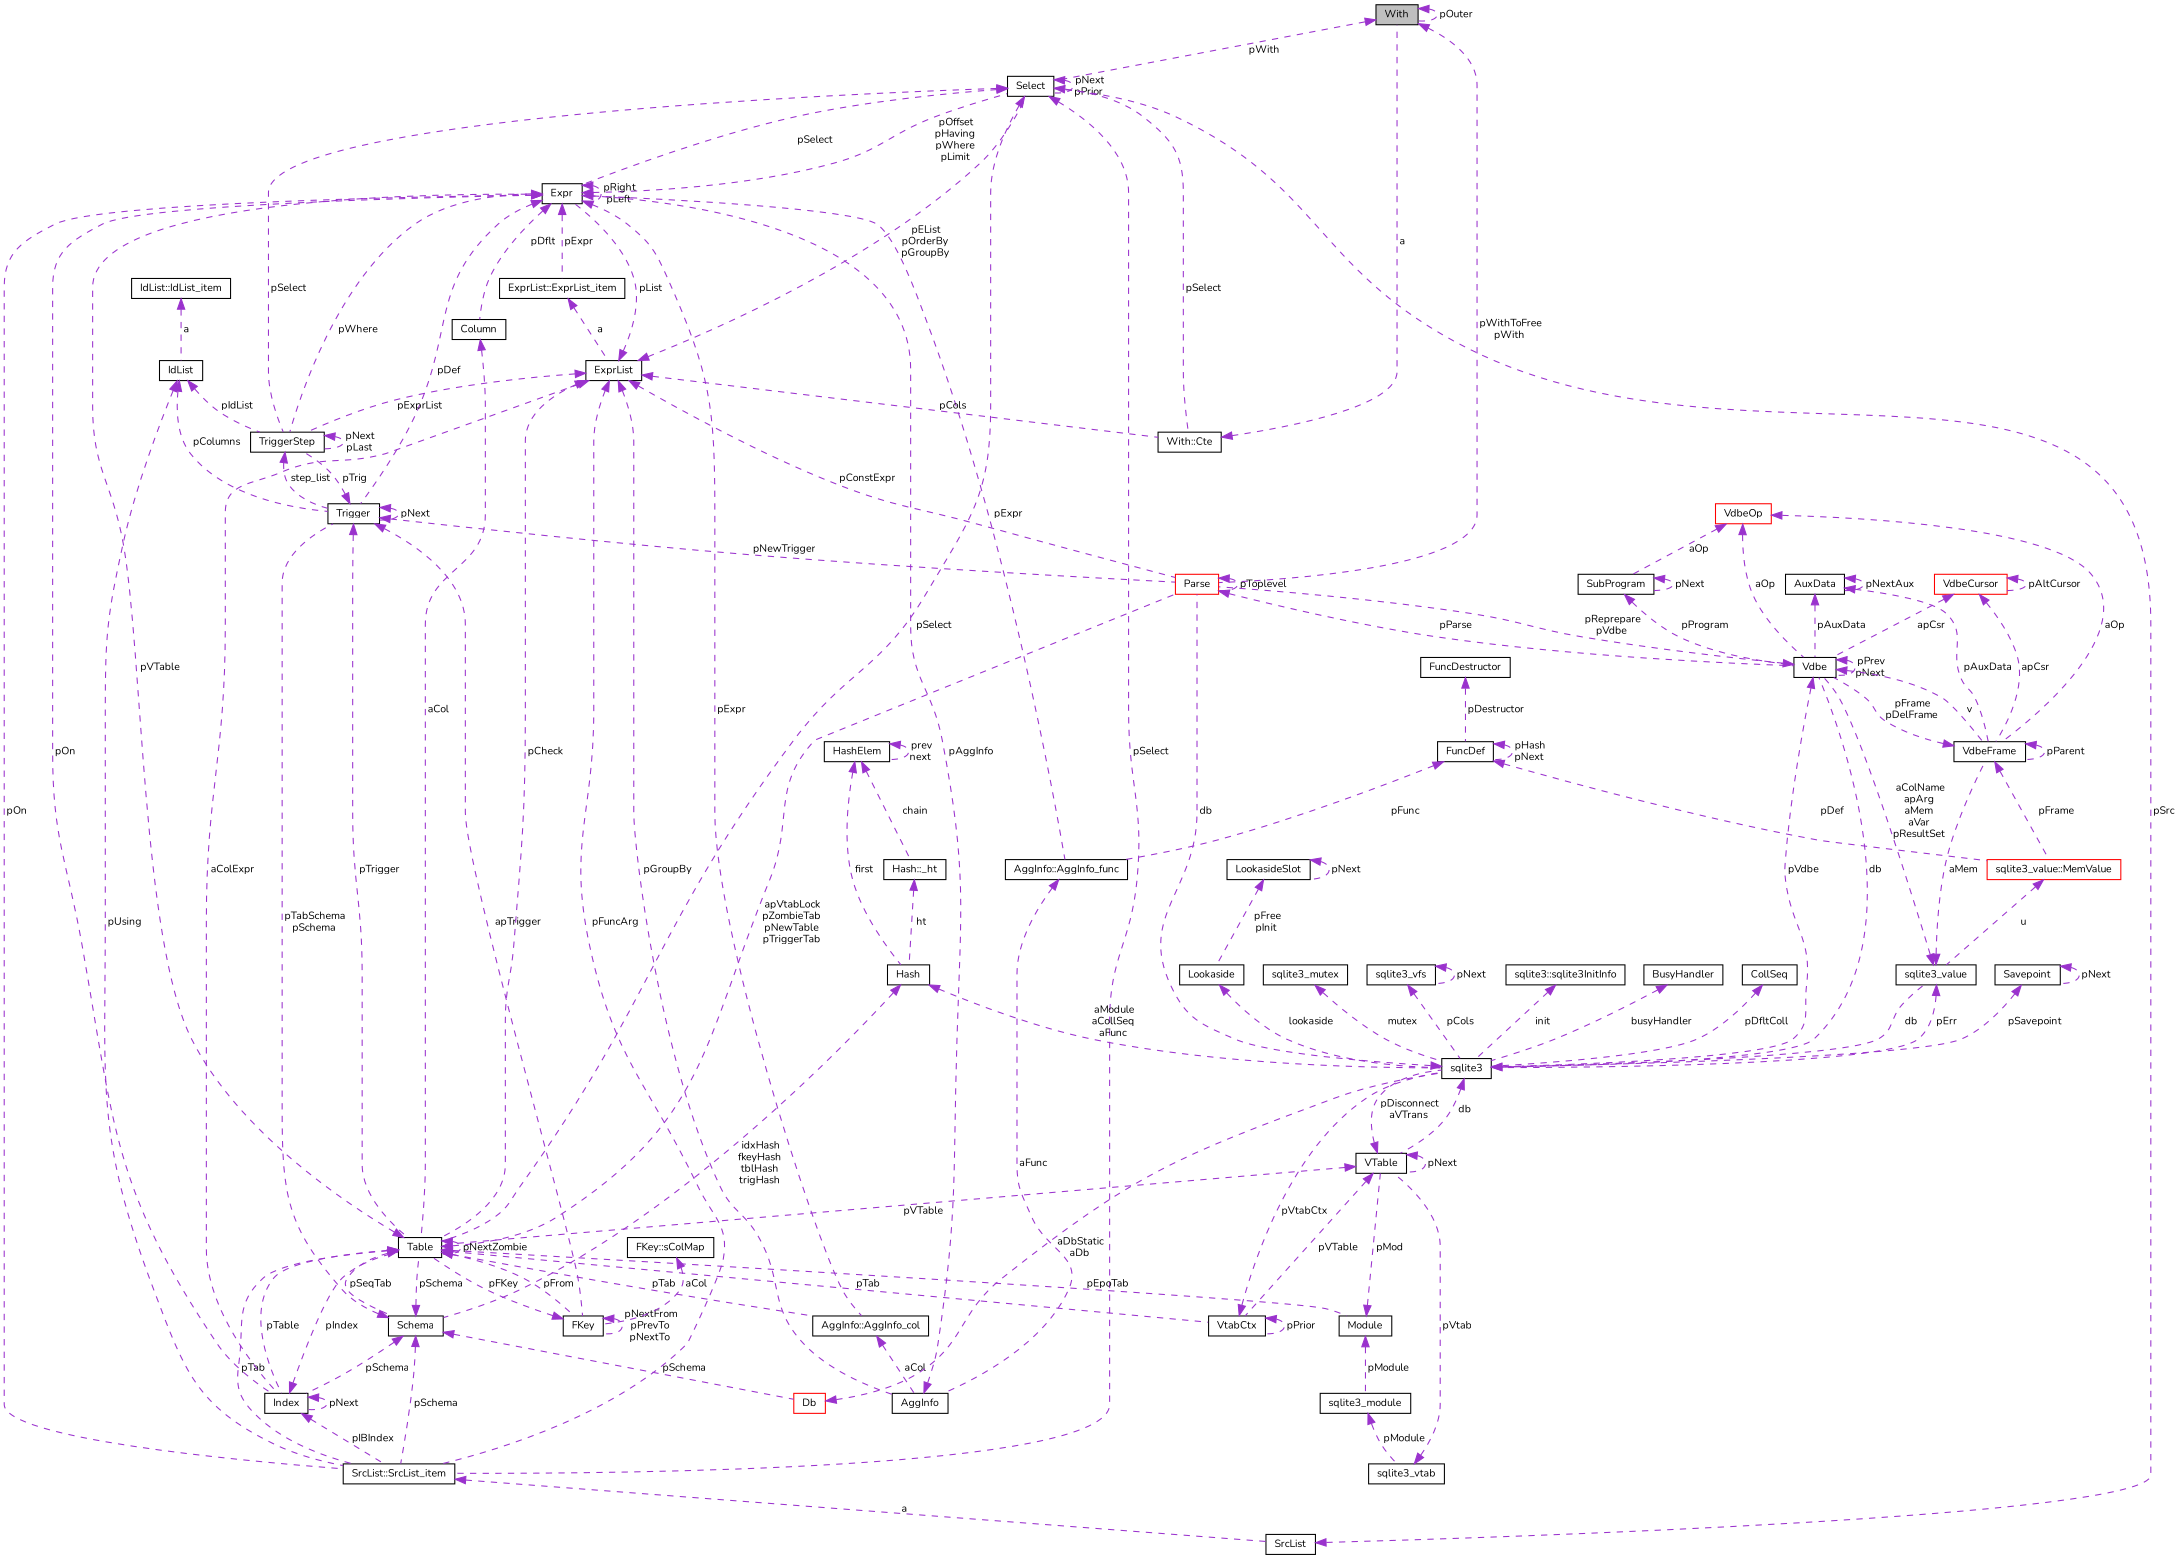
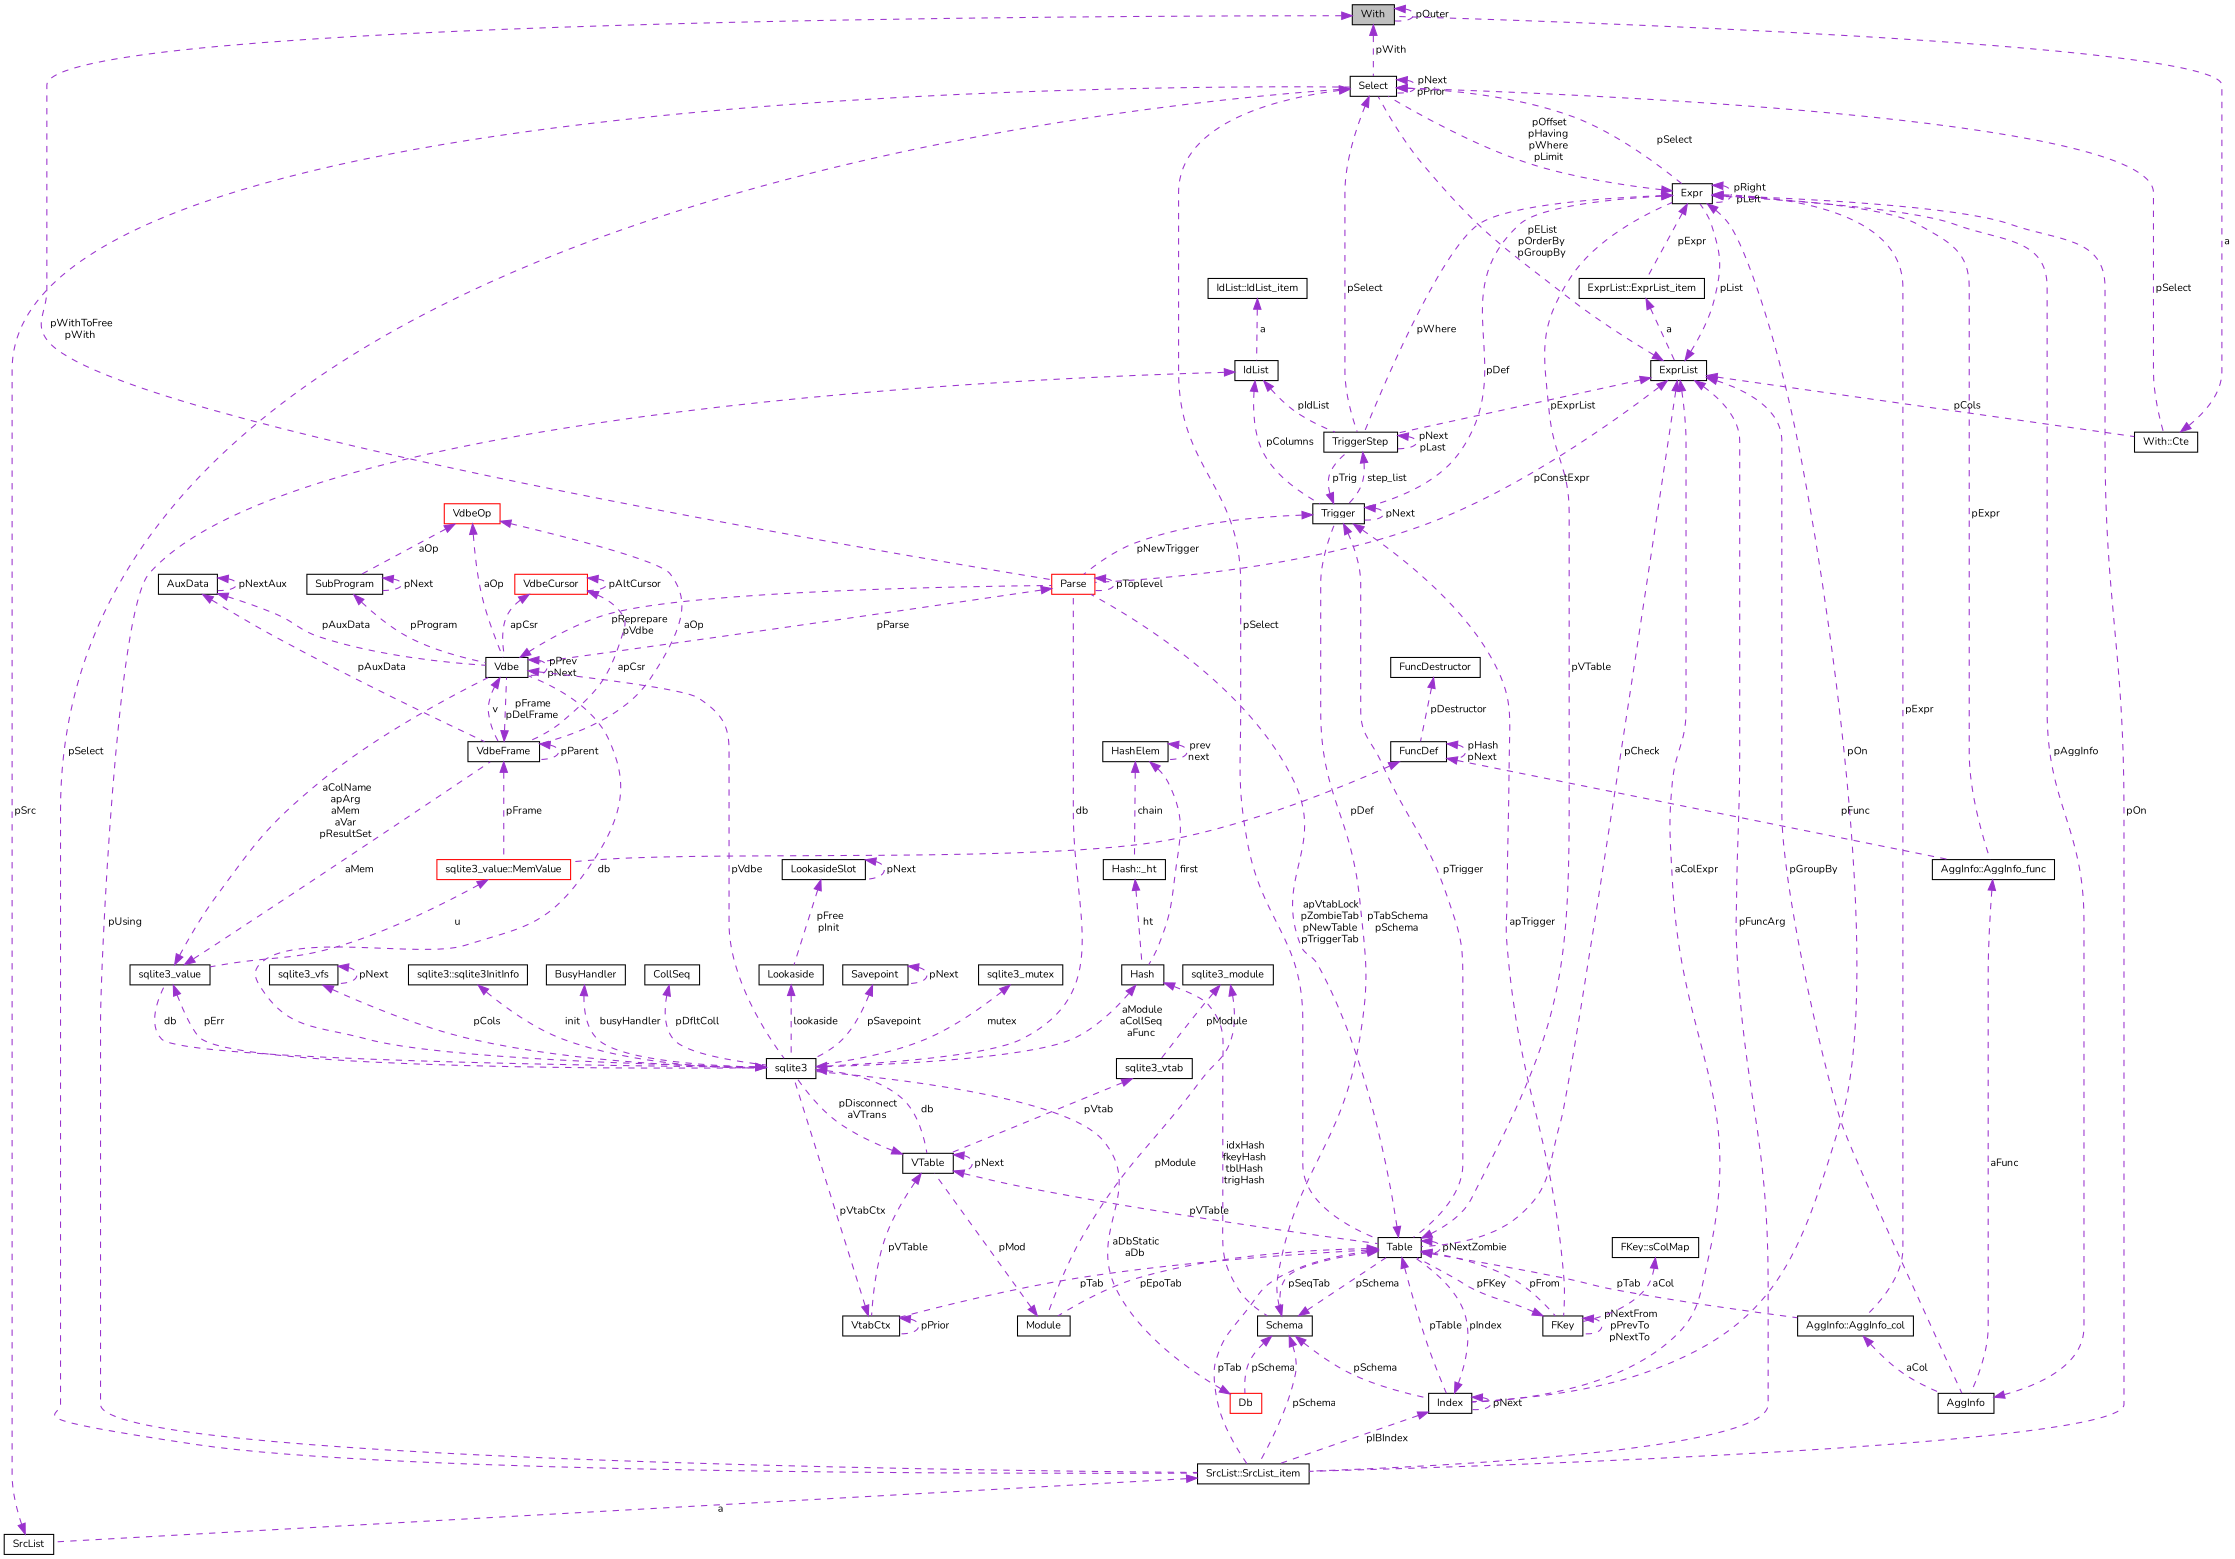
(479, 330) -> none
(1365, 1370) -> (1141, 1153)
